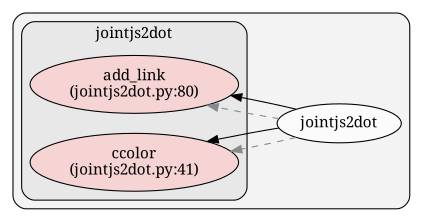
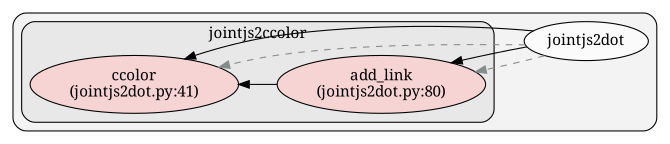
(134, 34) -> (258, 34)
none -> (263, 84)
